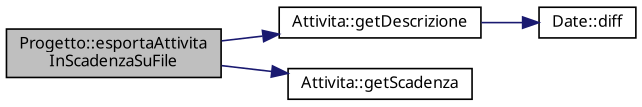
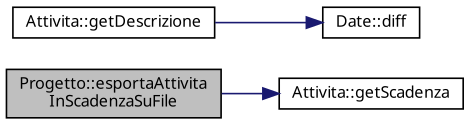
(242, 38) -> none
